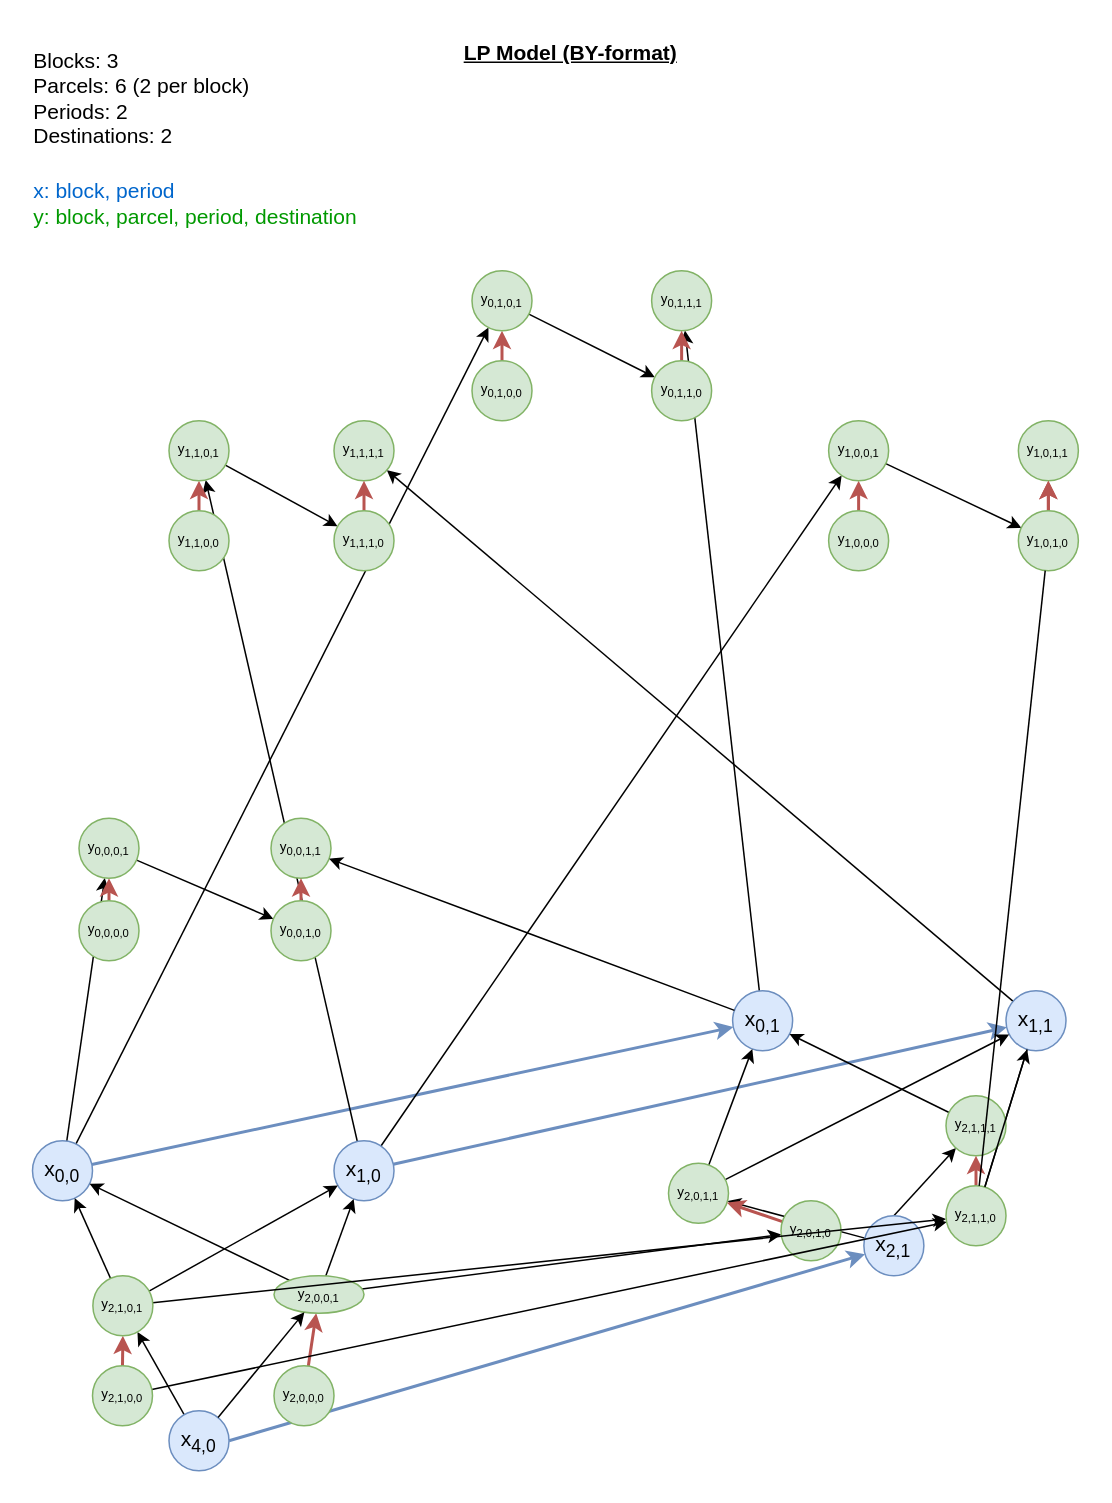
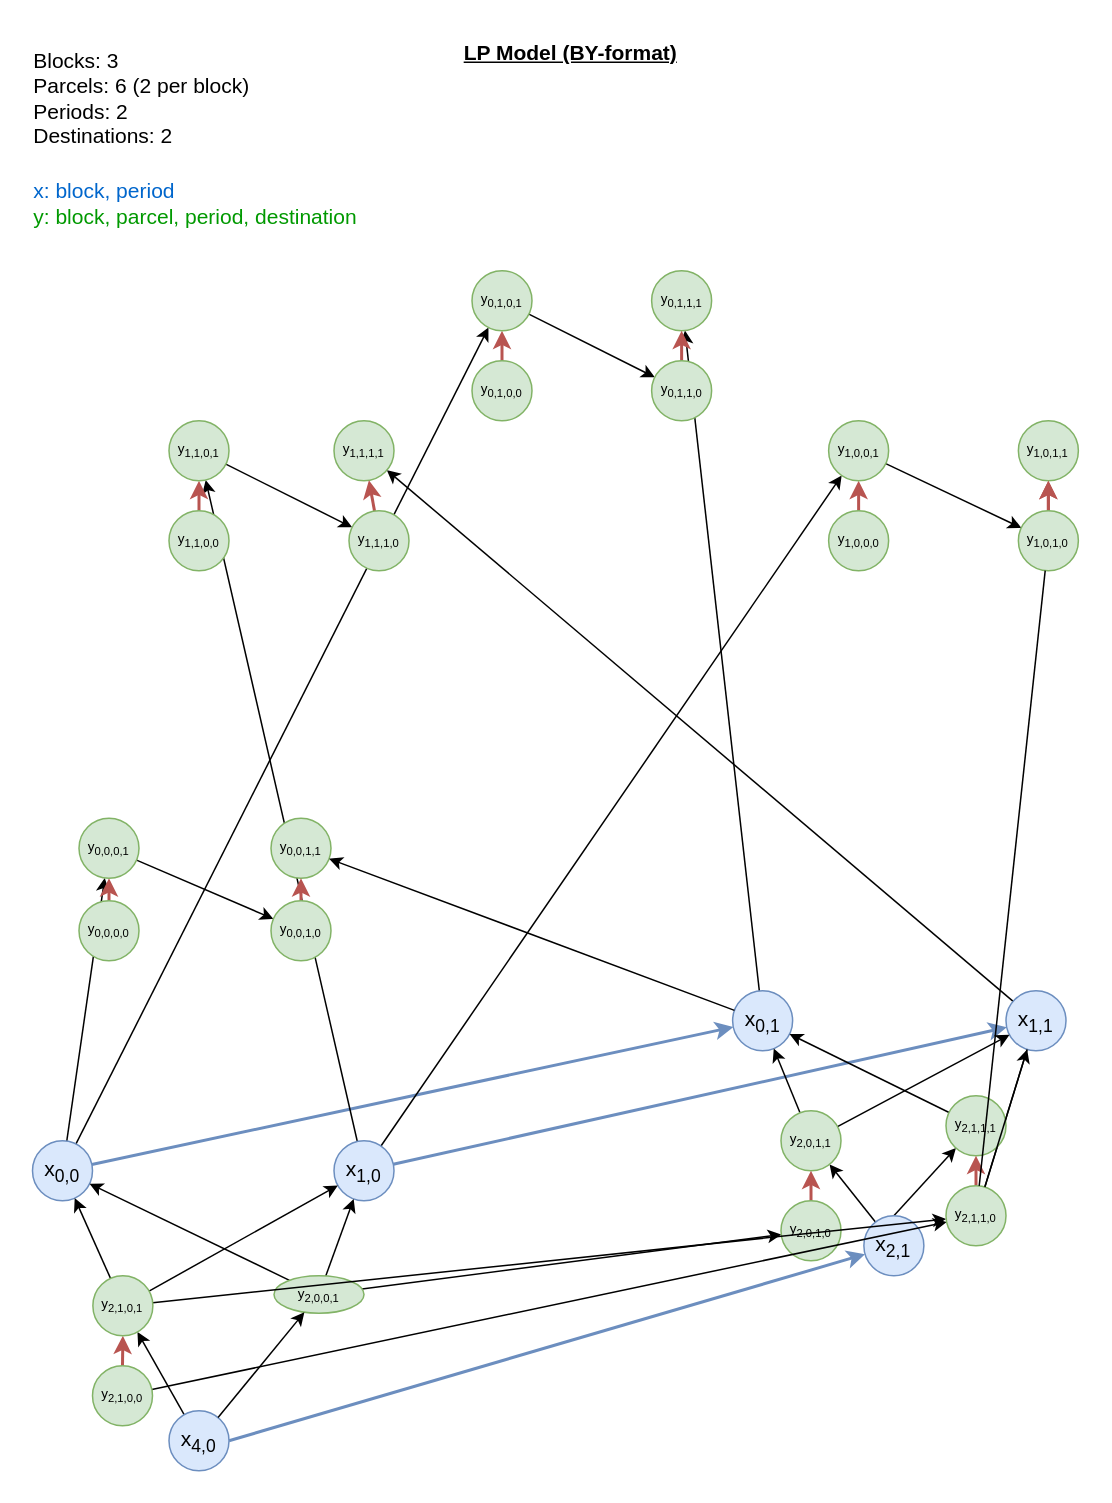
(364, 541) -> (379, 541)
(698, 1193) -> (811, 1141)
(311, 1346) -> none
(304, 1396) -> none
